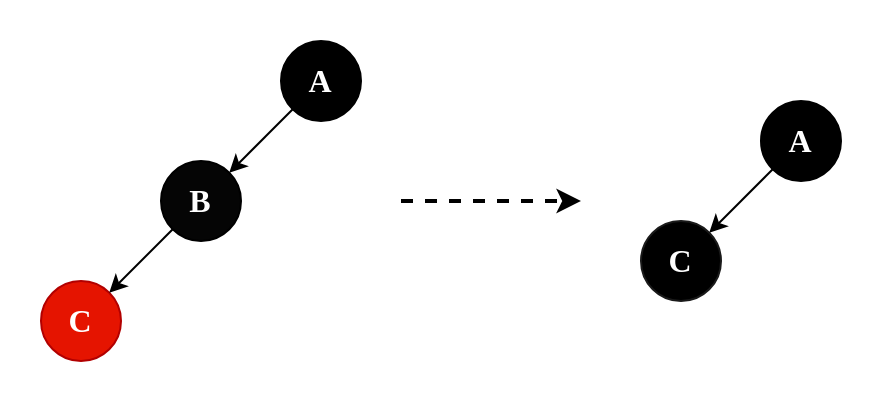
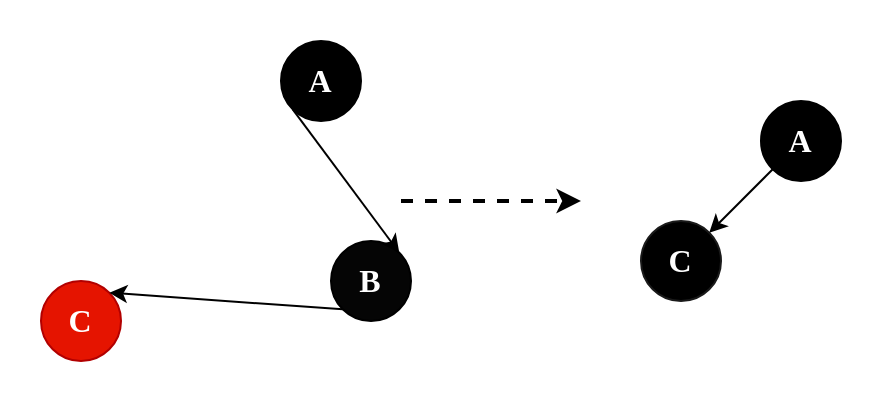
(201, 201) -> (371, 281)
